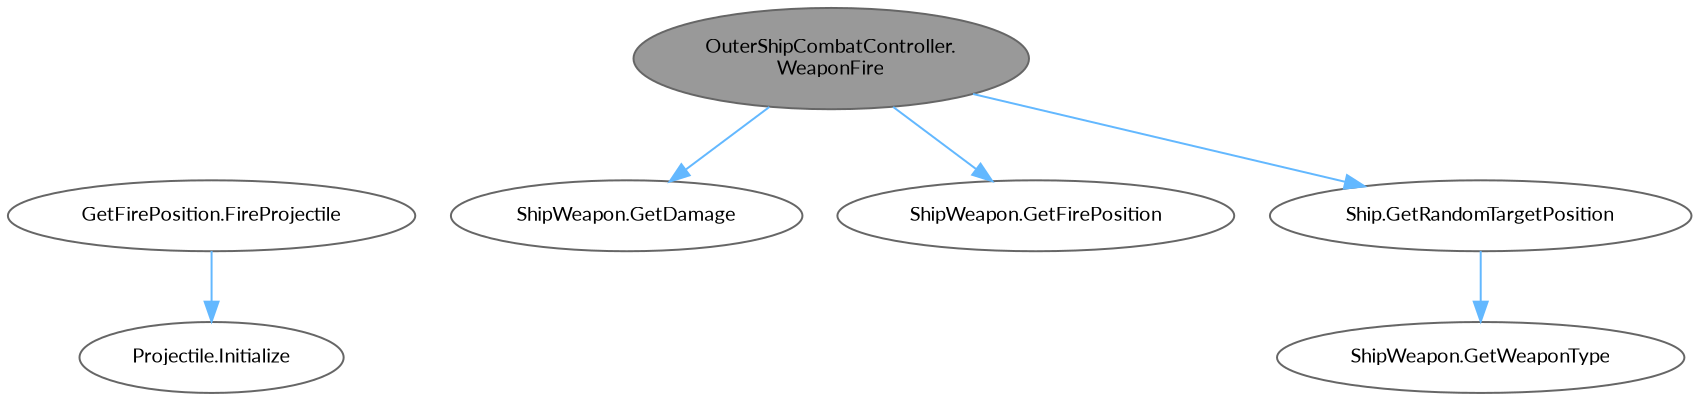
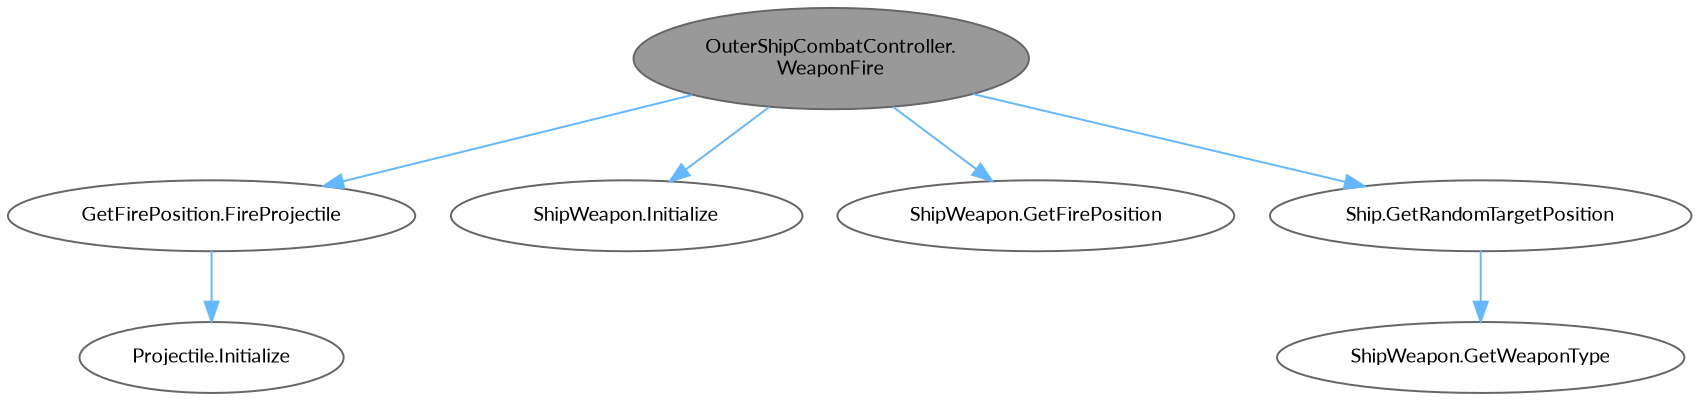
none -> (517, 138)
(627, 216) -> (627, 216)
